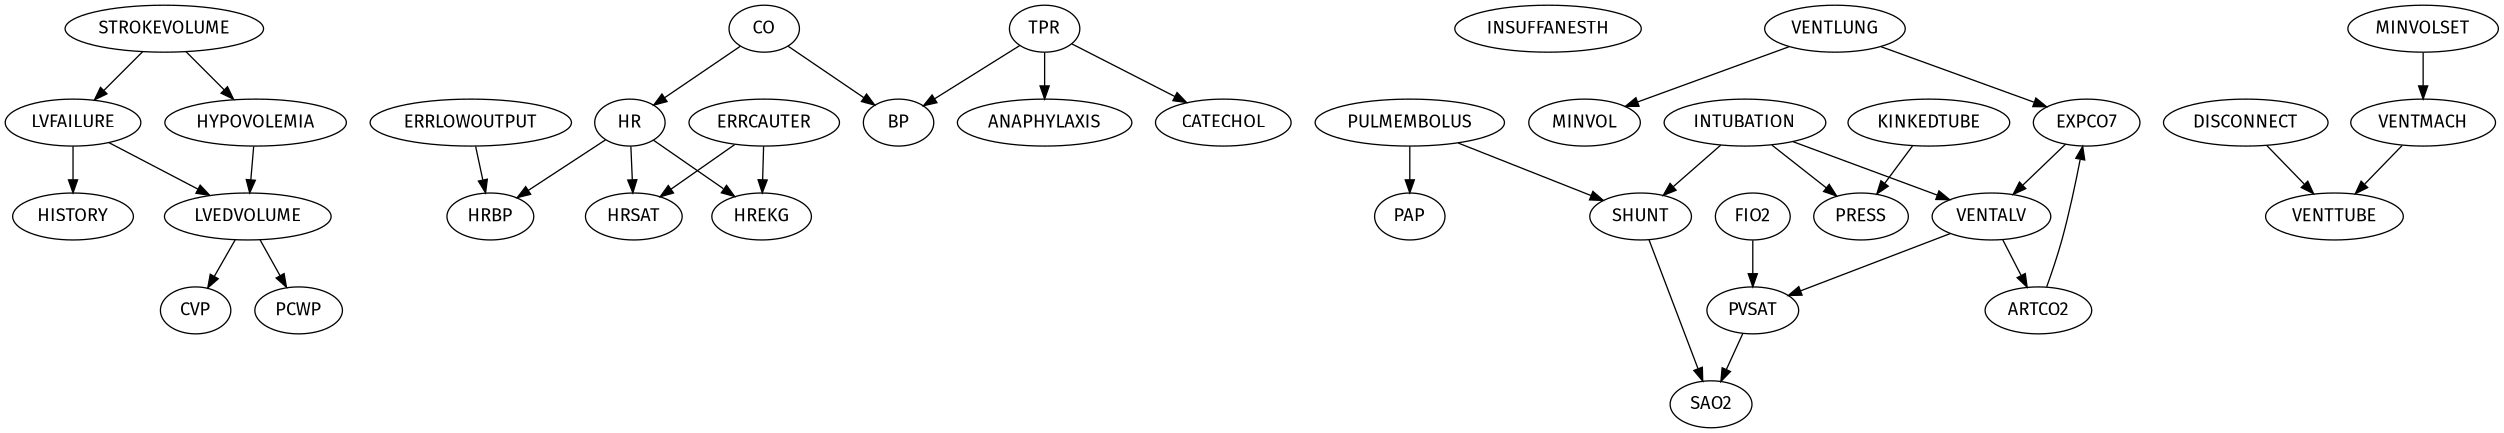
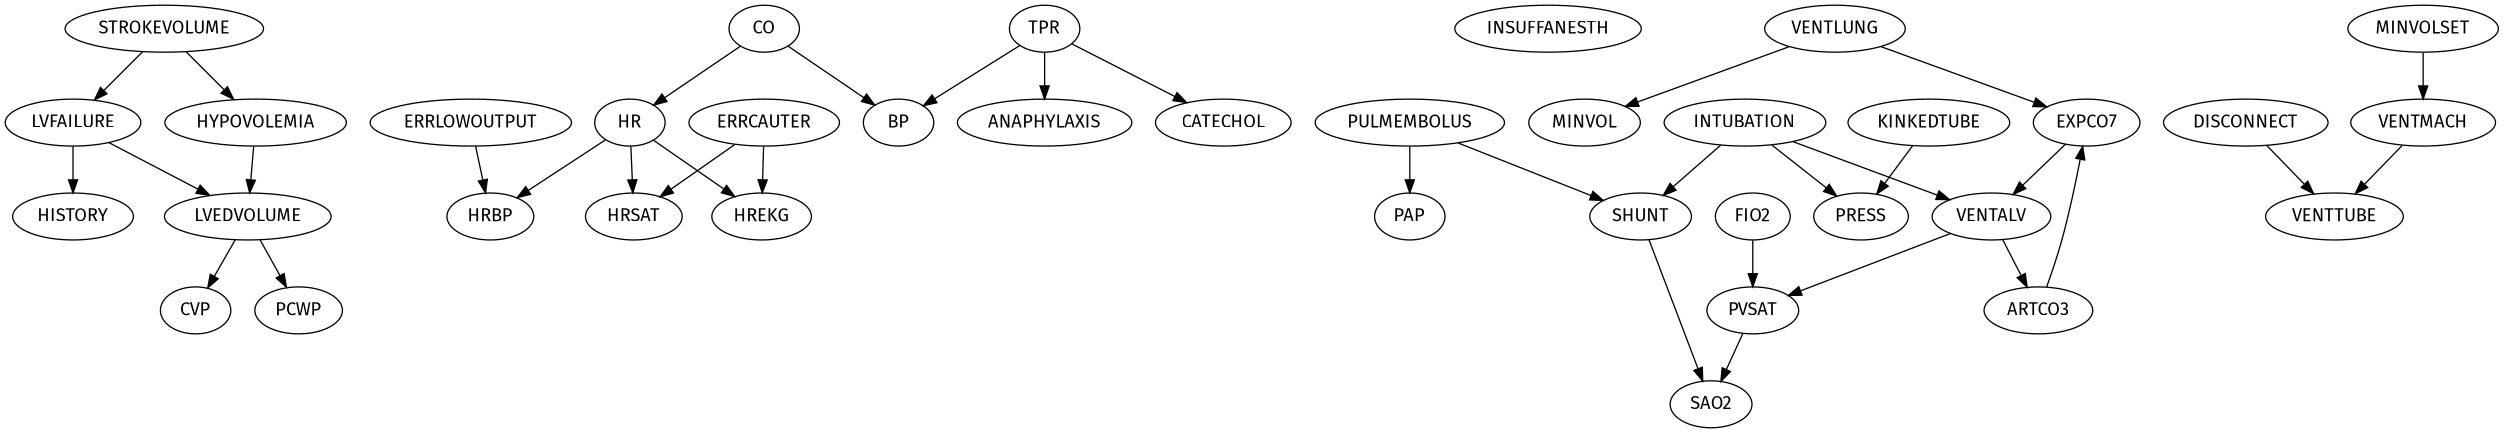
(2038, 310) -> (2038, 310)
